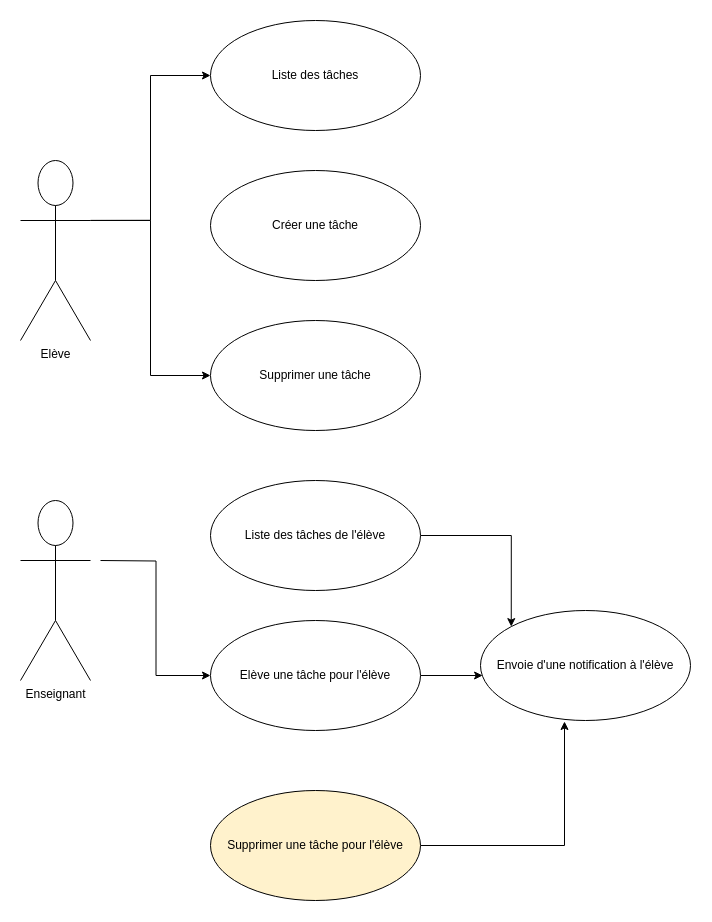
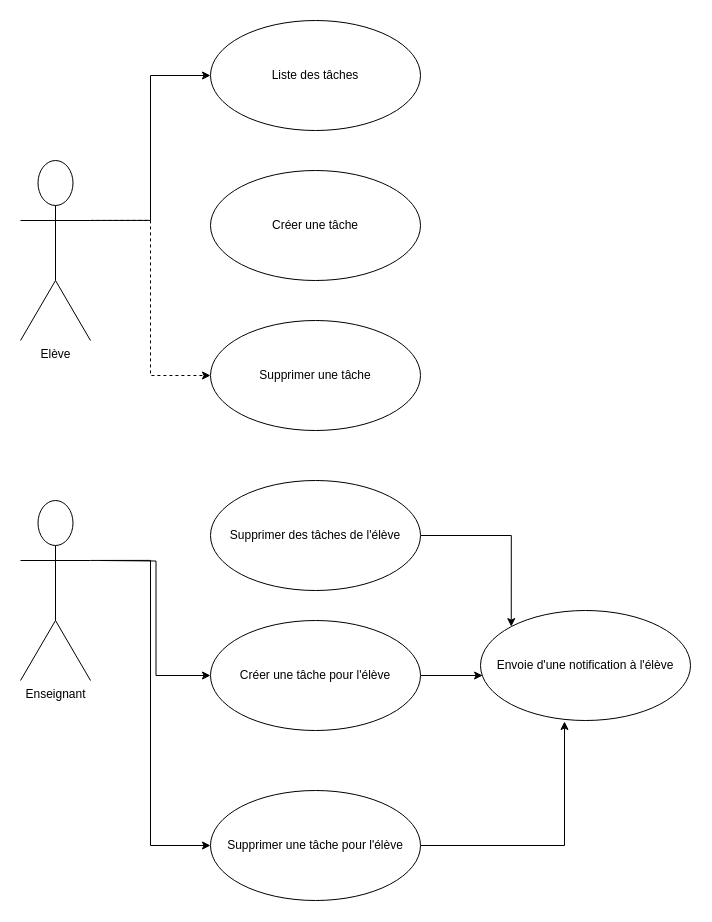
(151, 325) -> (151, 325)
(316, 536) -> (316, 536)
(316, 676) -> (316, 676)
none -> (151, 730)
(316, 846) -> (316, 846)
